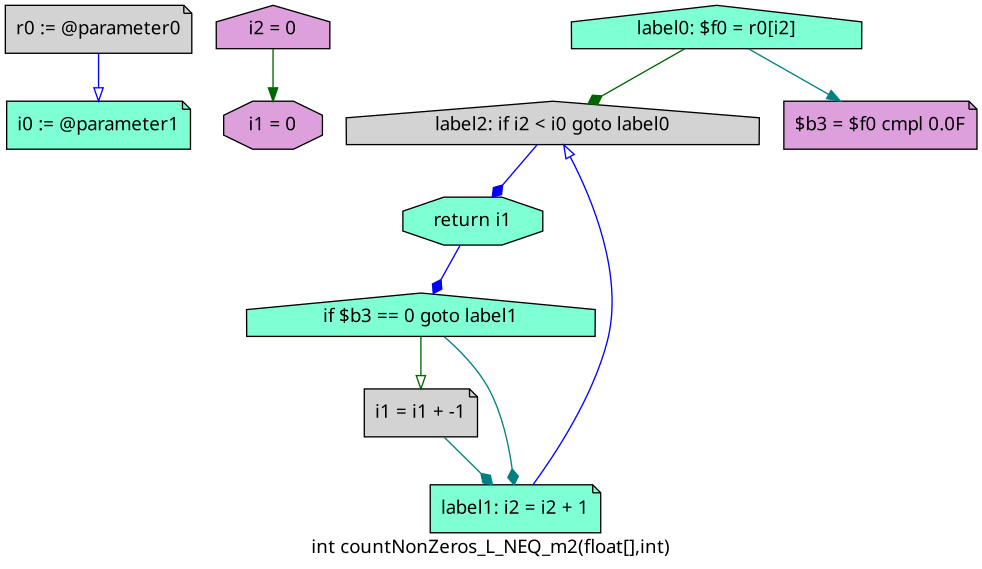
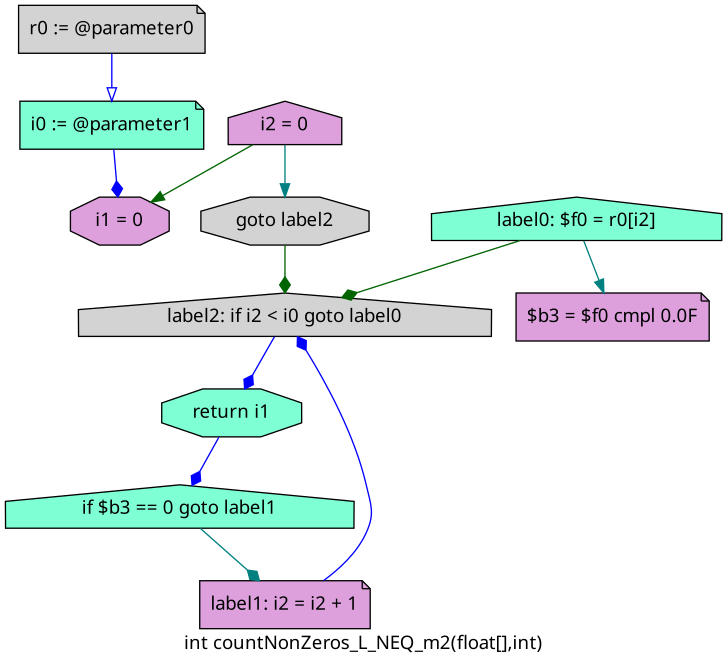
none -> (115, 165)
none -> (285, 221)
(610, 327) -> (362, 469)
(421, 413) -> none
(515, 509) -> (285, 605)
